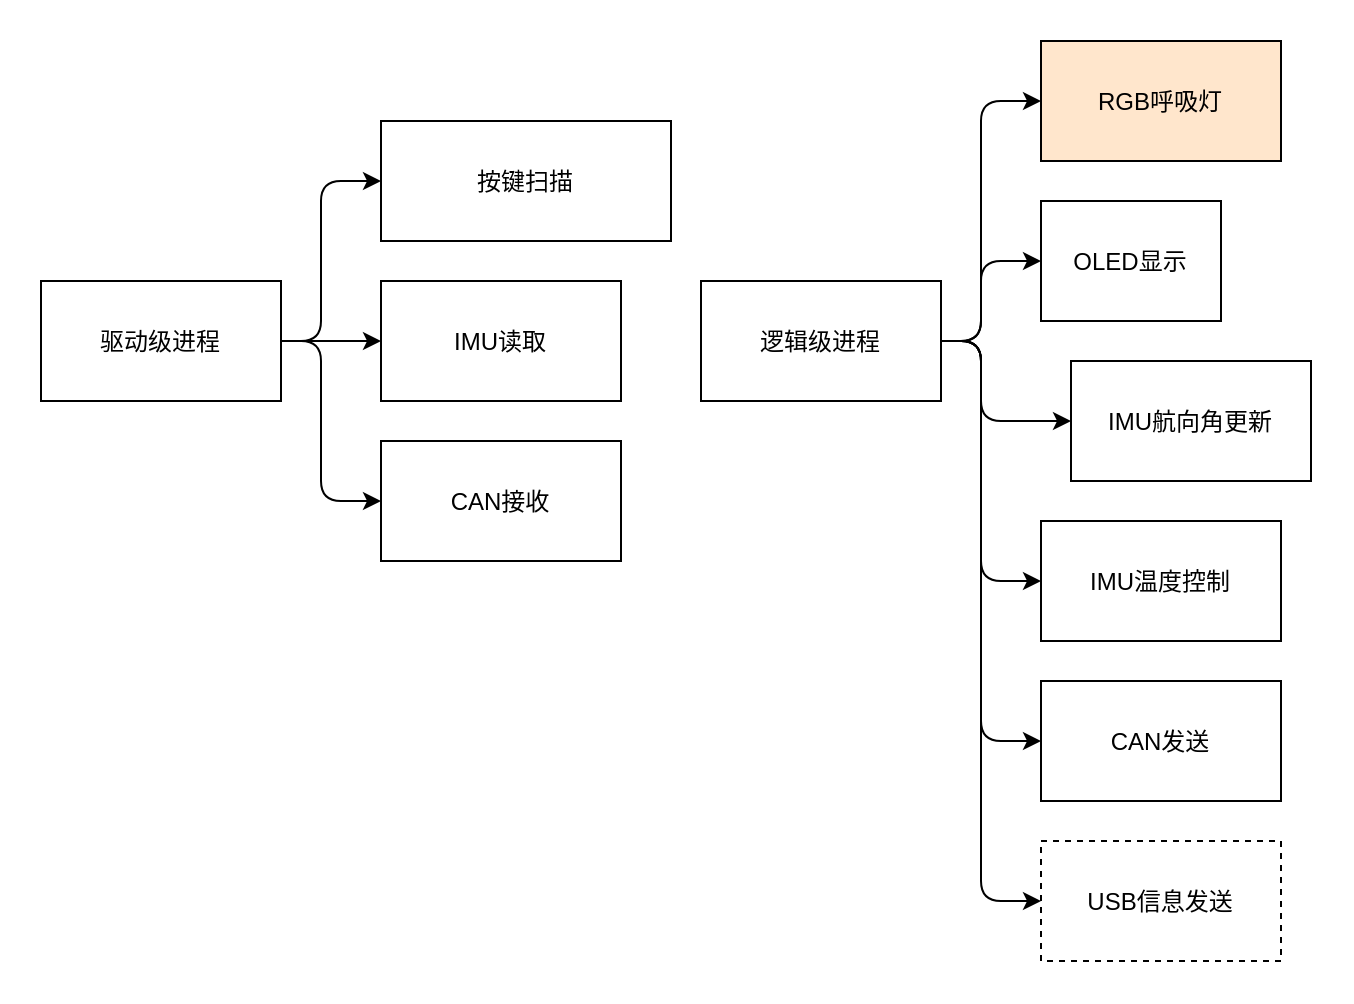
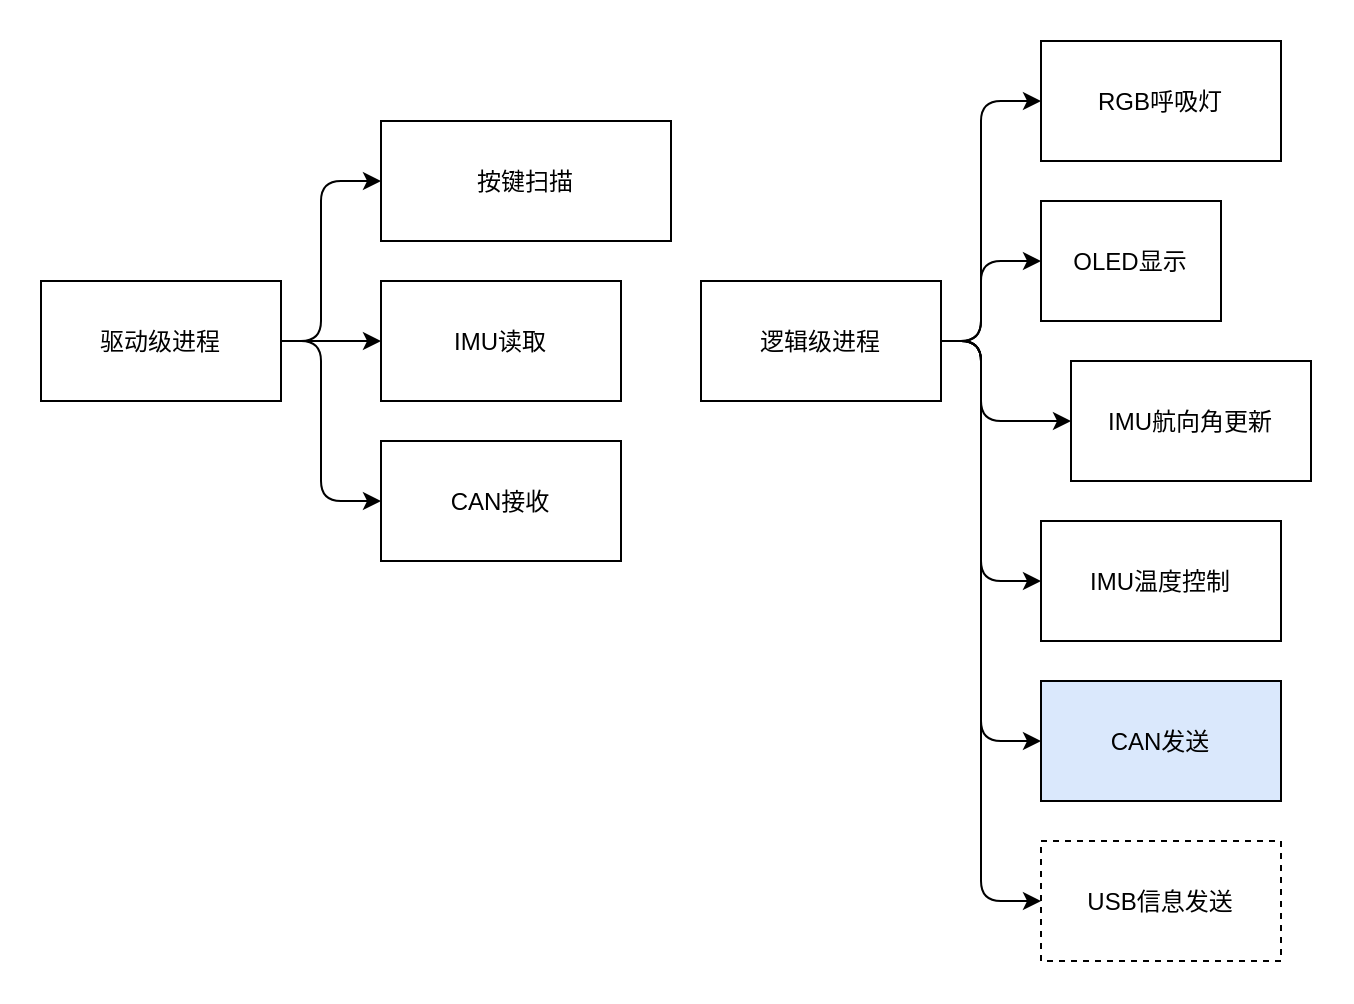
(1161, 101) -> (1161, 101)
(1161, 741) -> (1161, 741)
